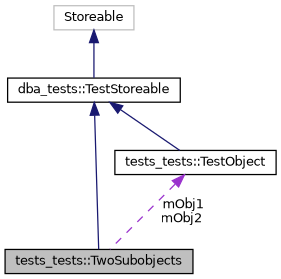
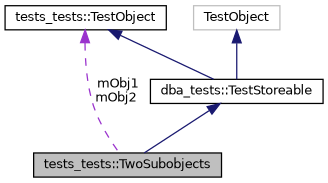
(94, 18) -> (237, 18)
(150, 130) -> (167, 57)
